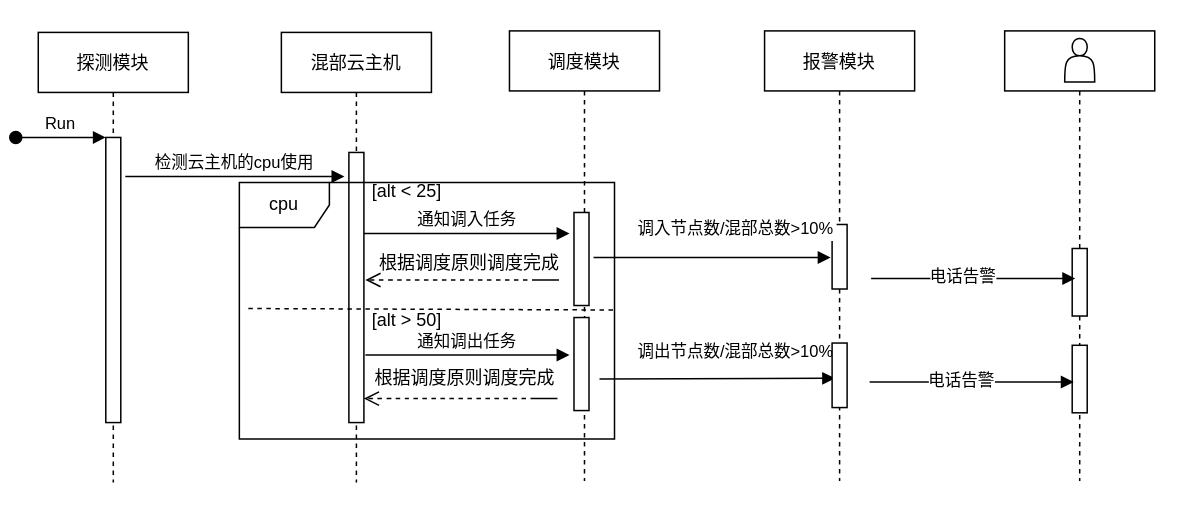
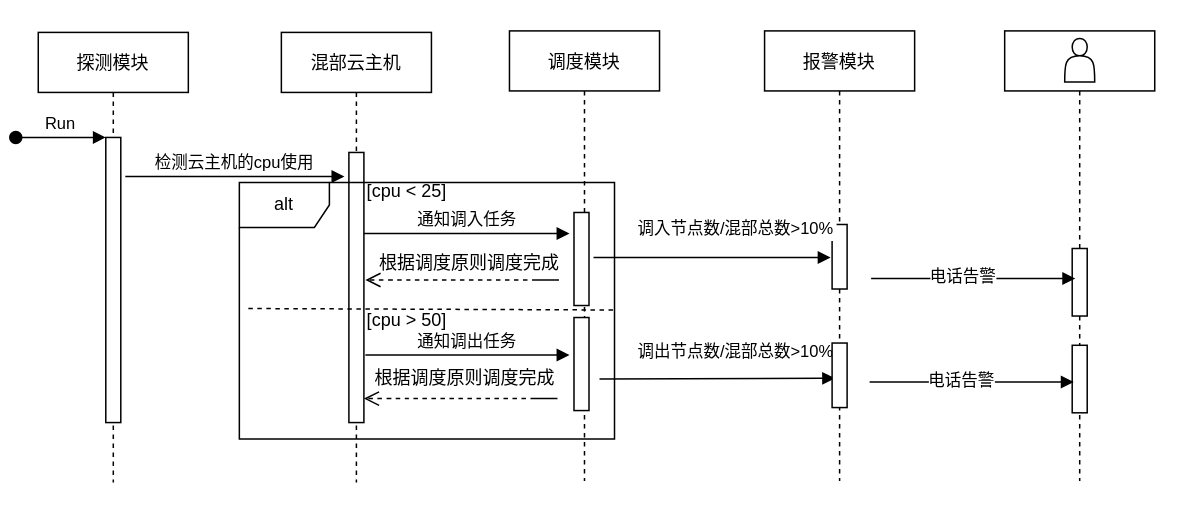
(387, 191) -> (387, 191)
(284, 205) -> (284, 205)
(387, 320) -> (387, 320)
